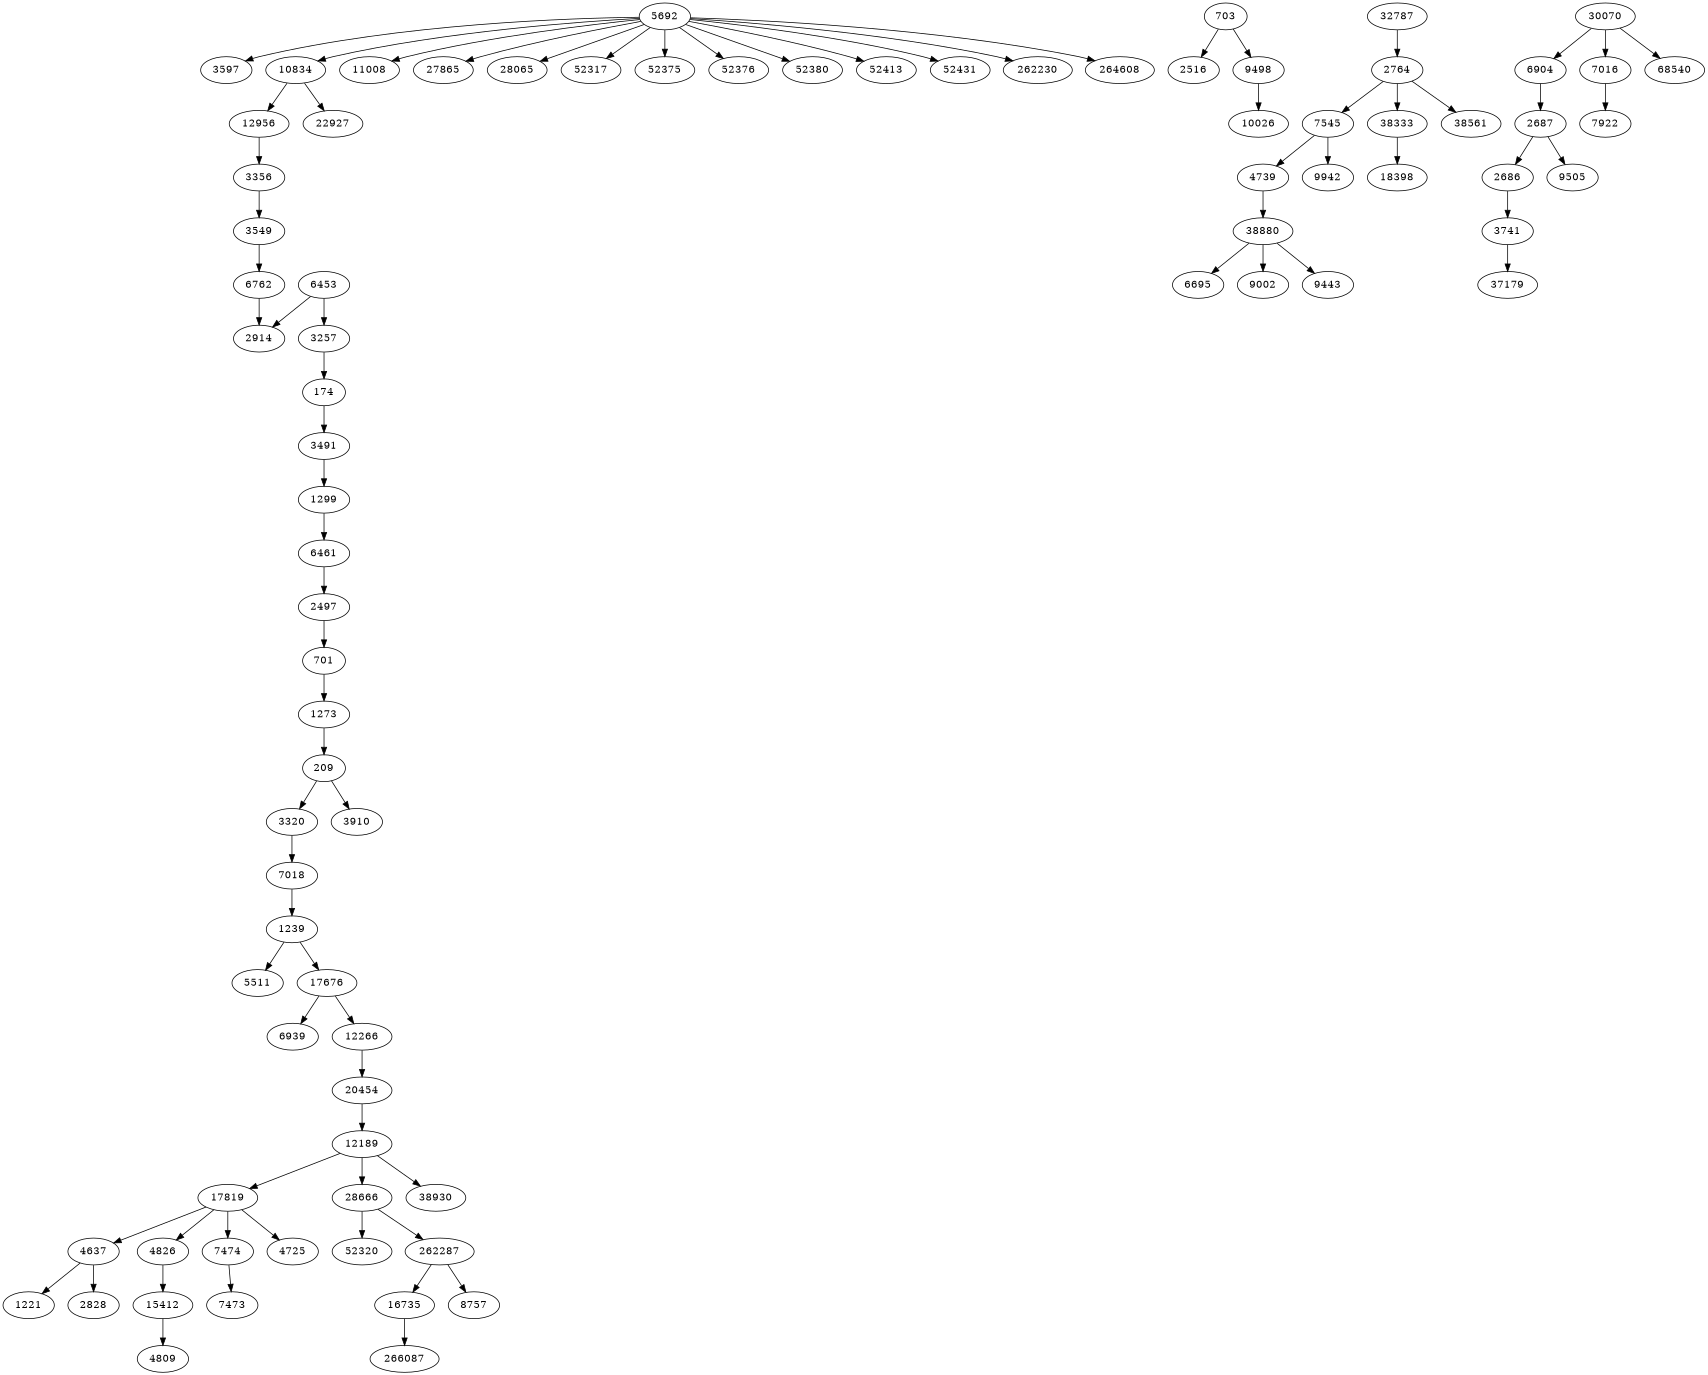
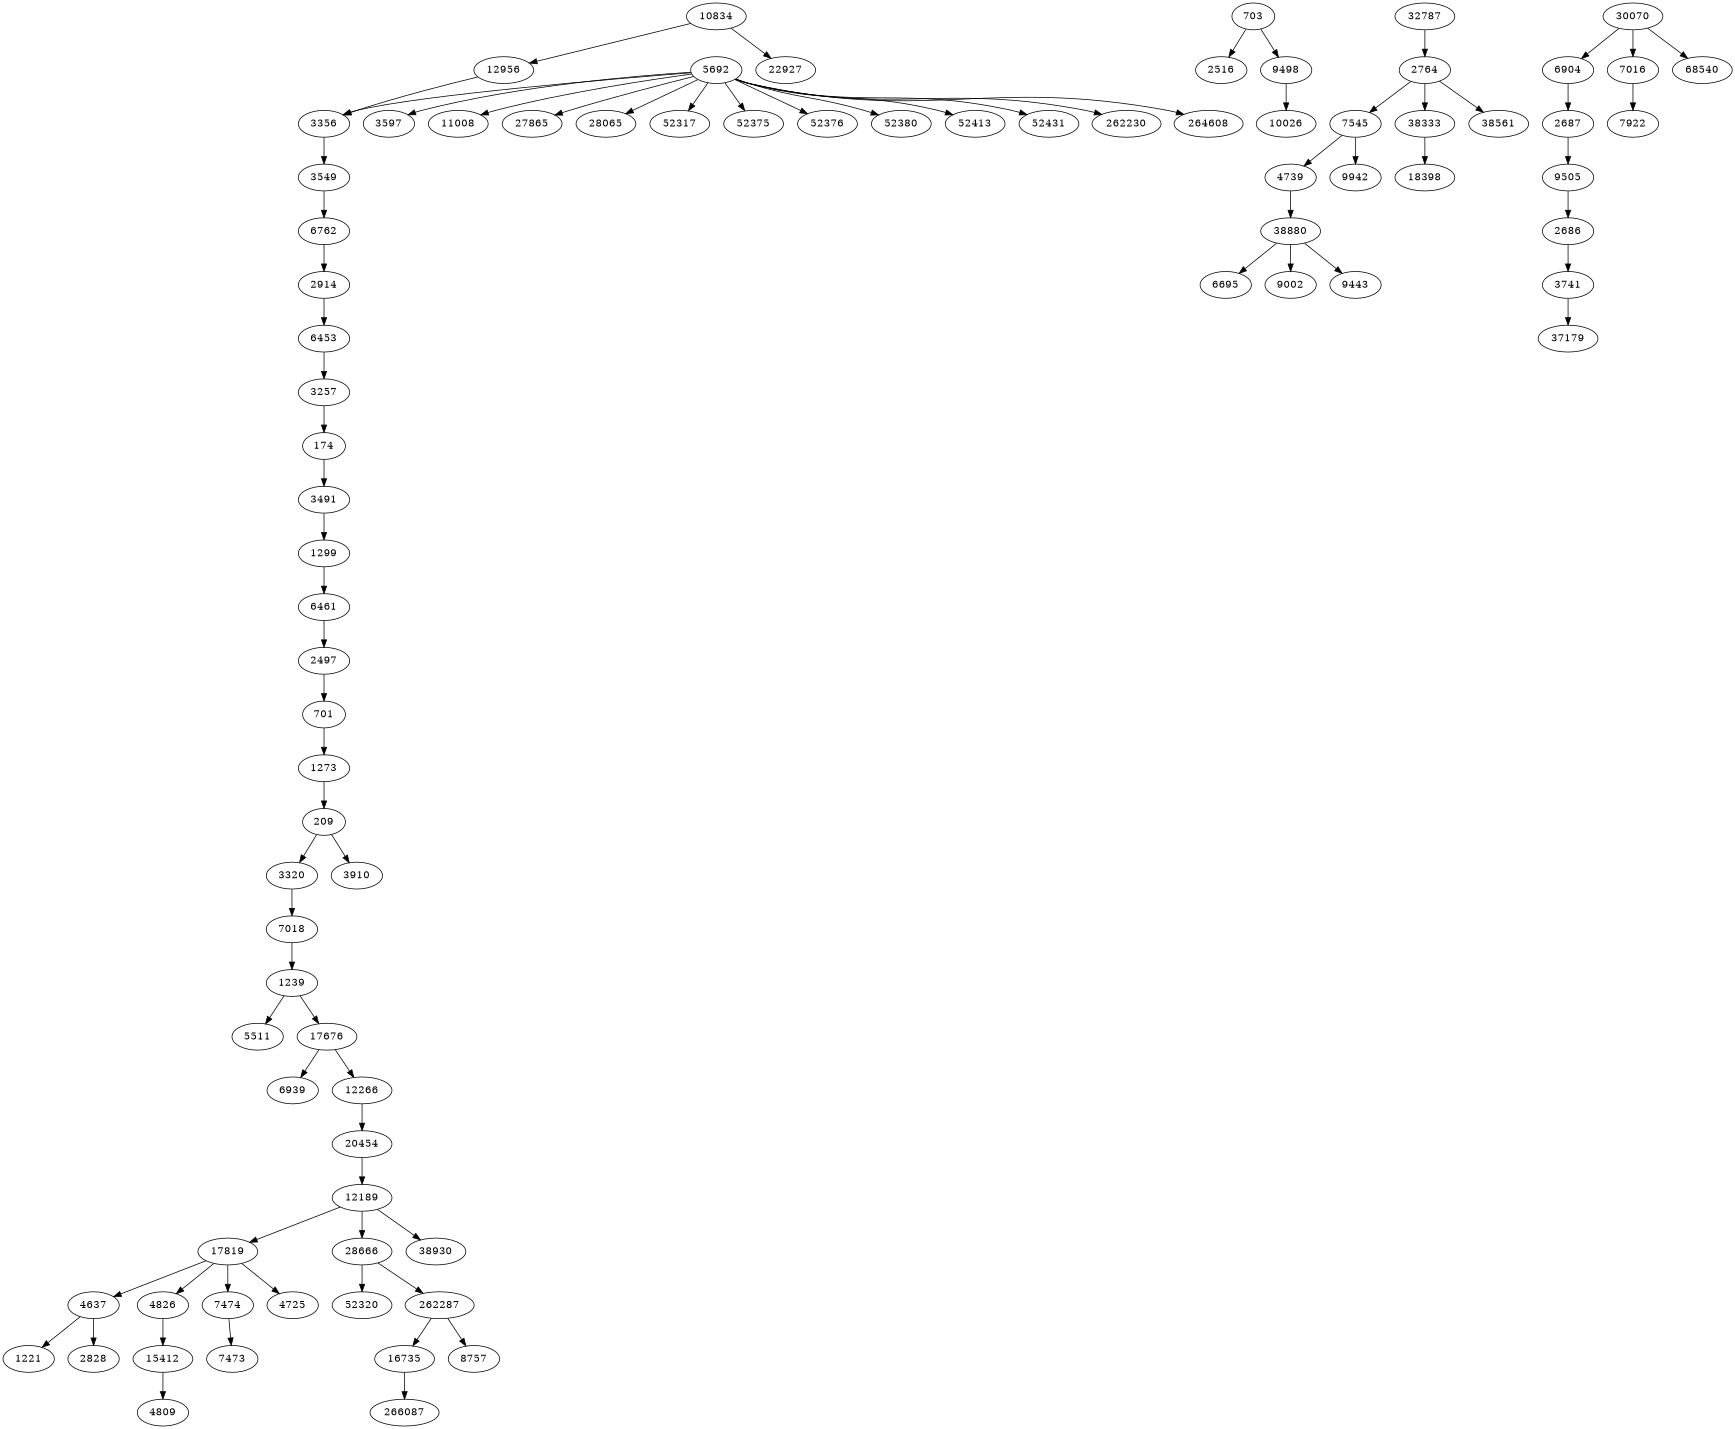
(481, 32) -> (486, 92)
(1526, 147) -> (1568, 201)
(295, 309) -> (324, 308)
